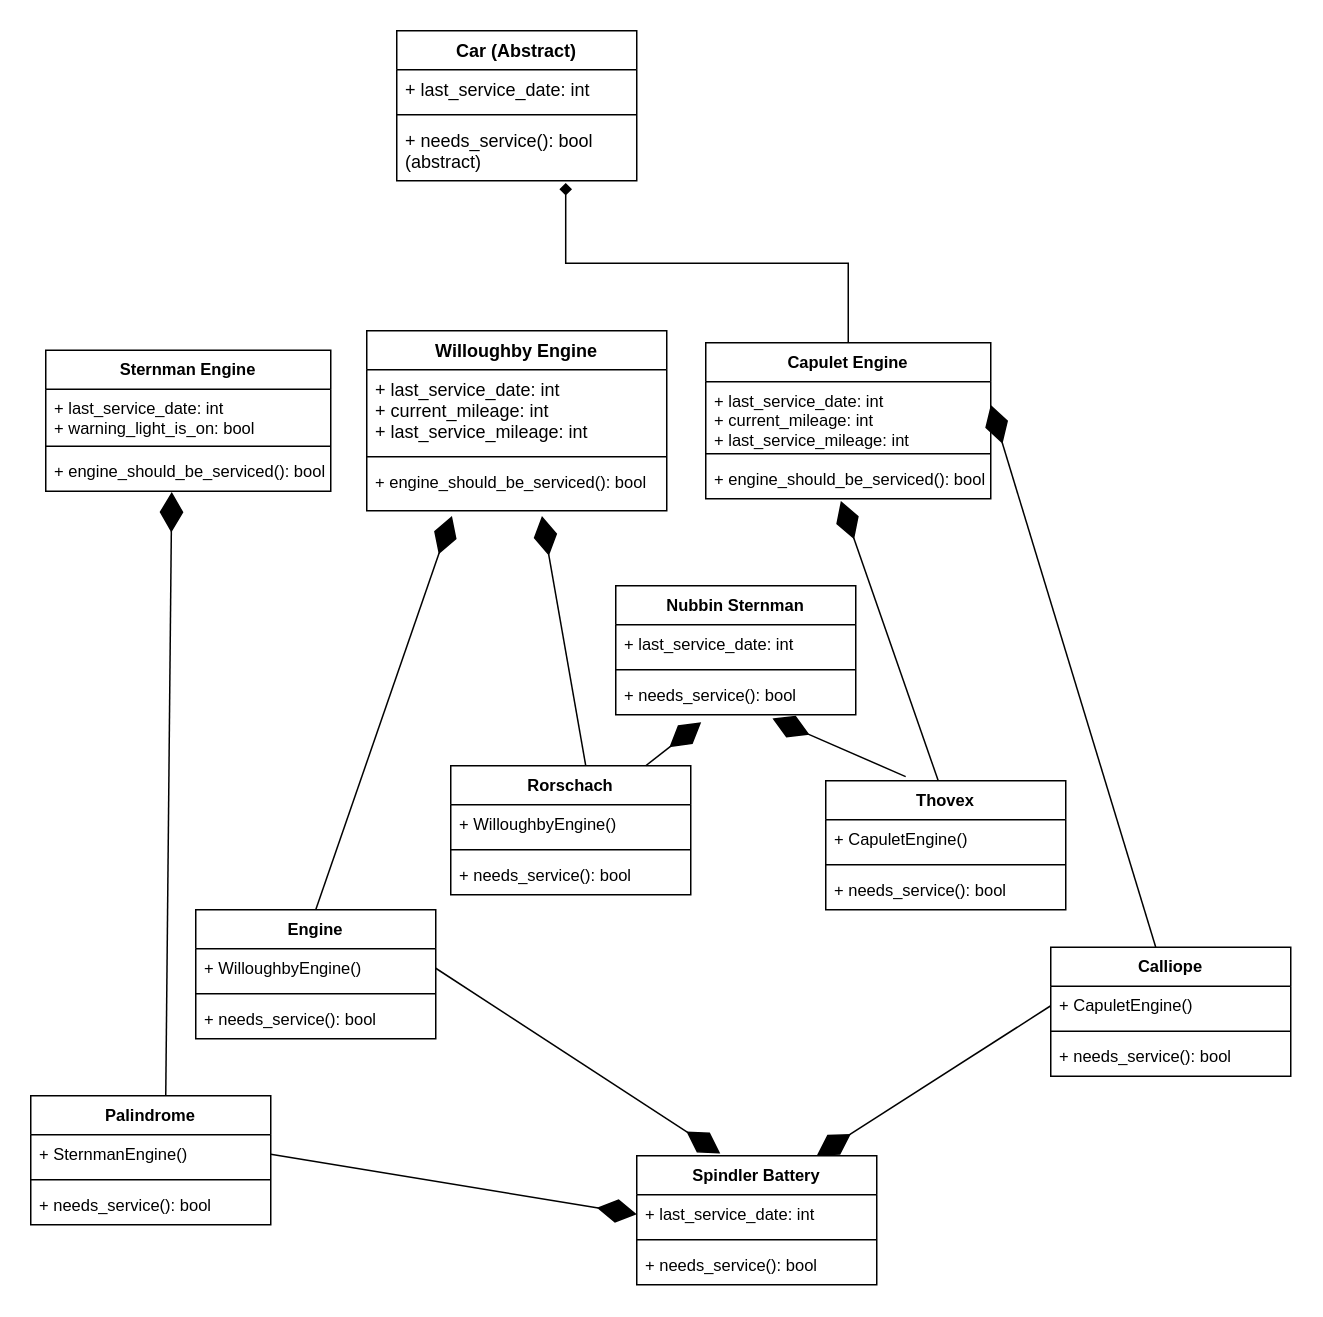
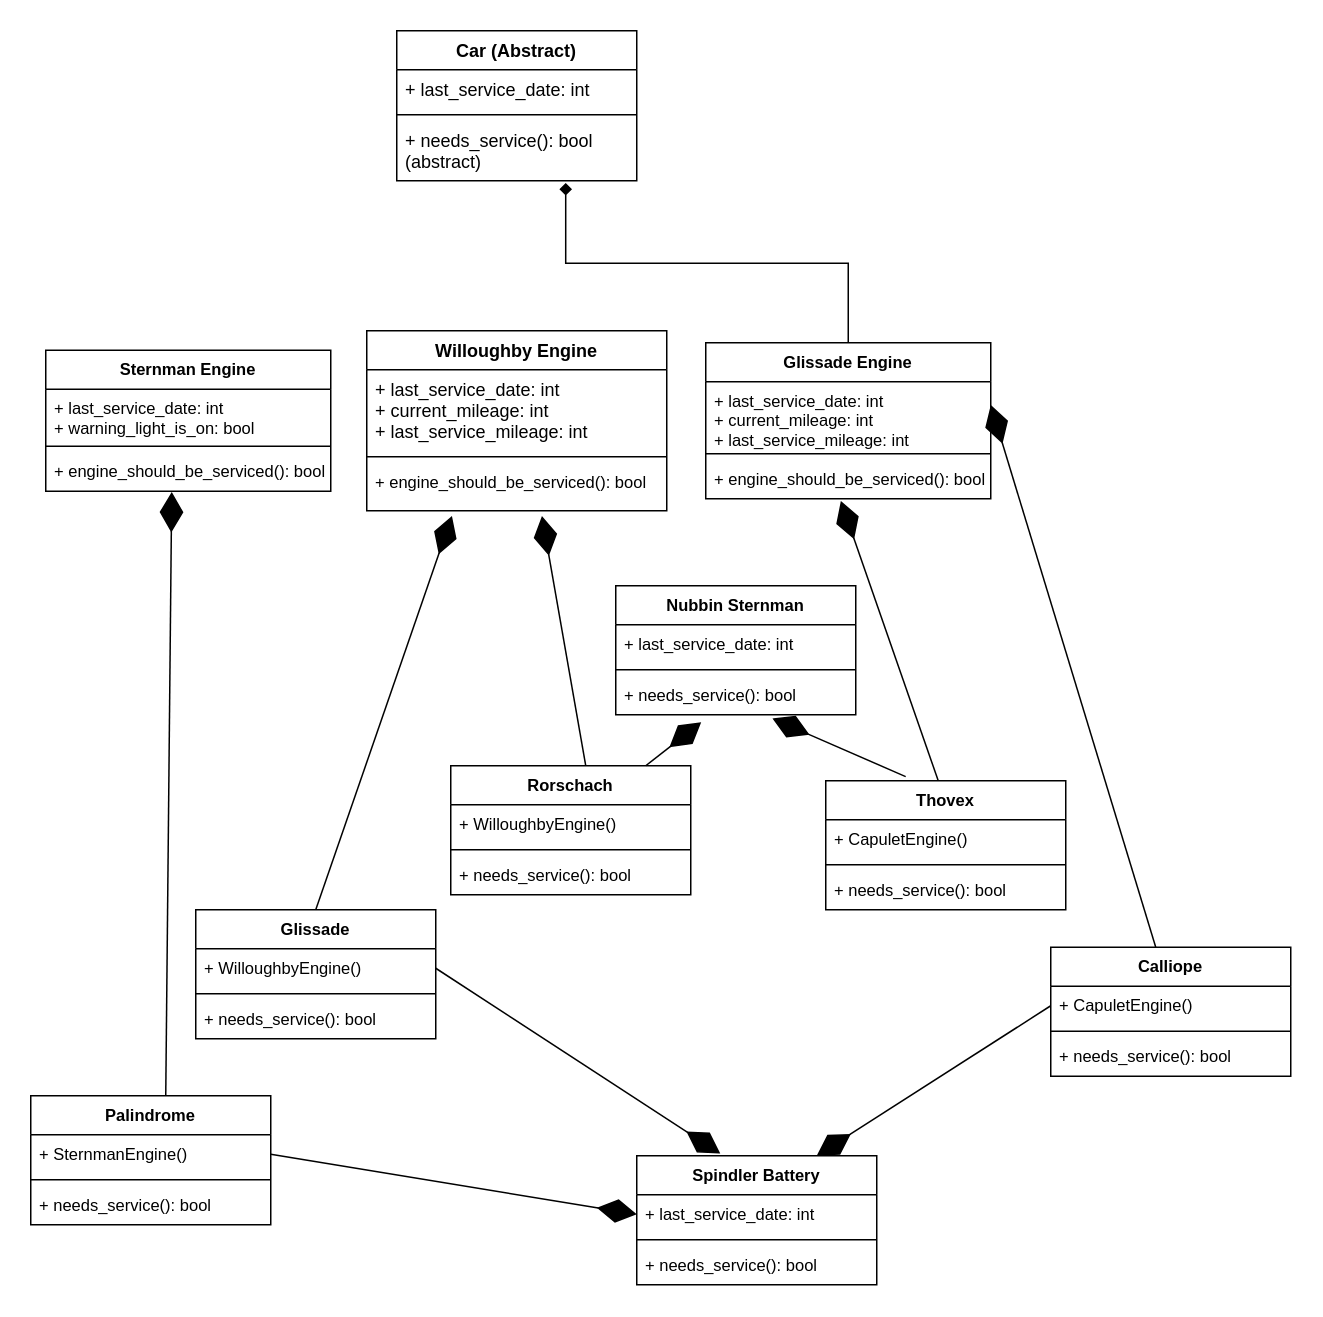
(848, 362) -> (848, 362)
(315, 929) -> (315, 929)
